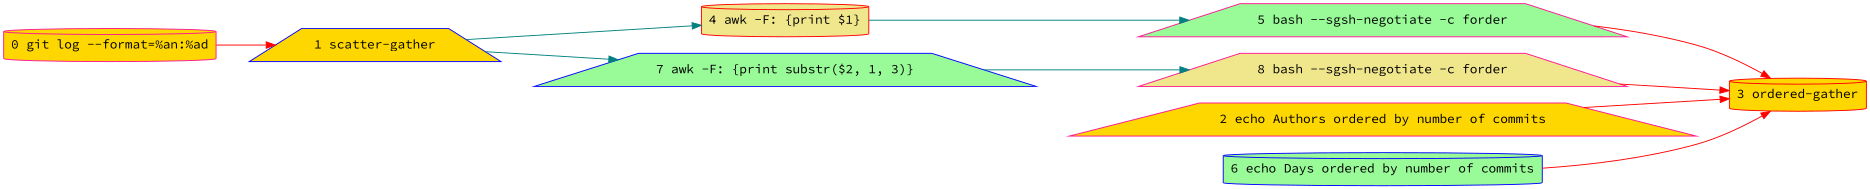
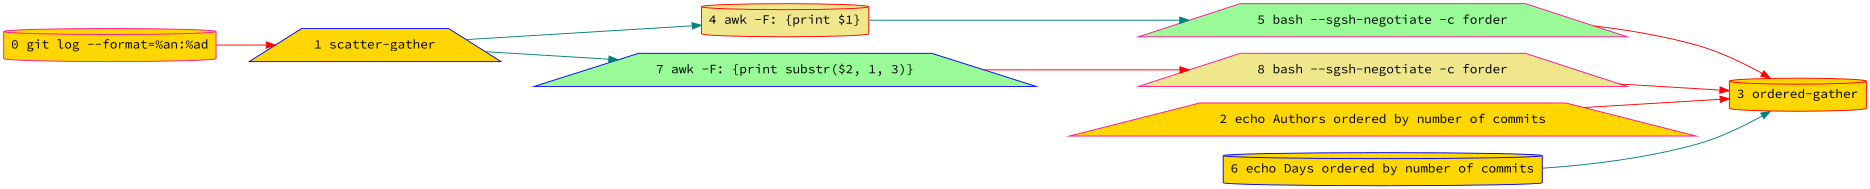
(1082, 70) -> (1082, 70)
(1655, 154) -> (1655, 154)
(1383, 169) -> (1383, 169)
